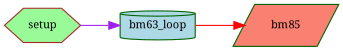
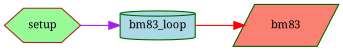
(158, 25) -> (158, 25)
(286, 25) -> (286, 25)
